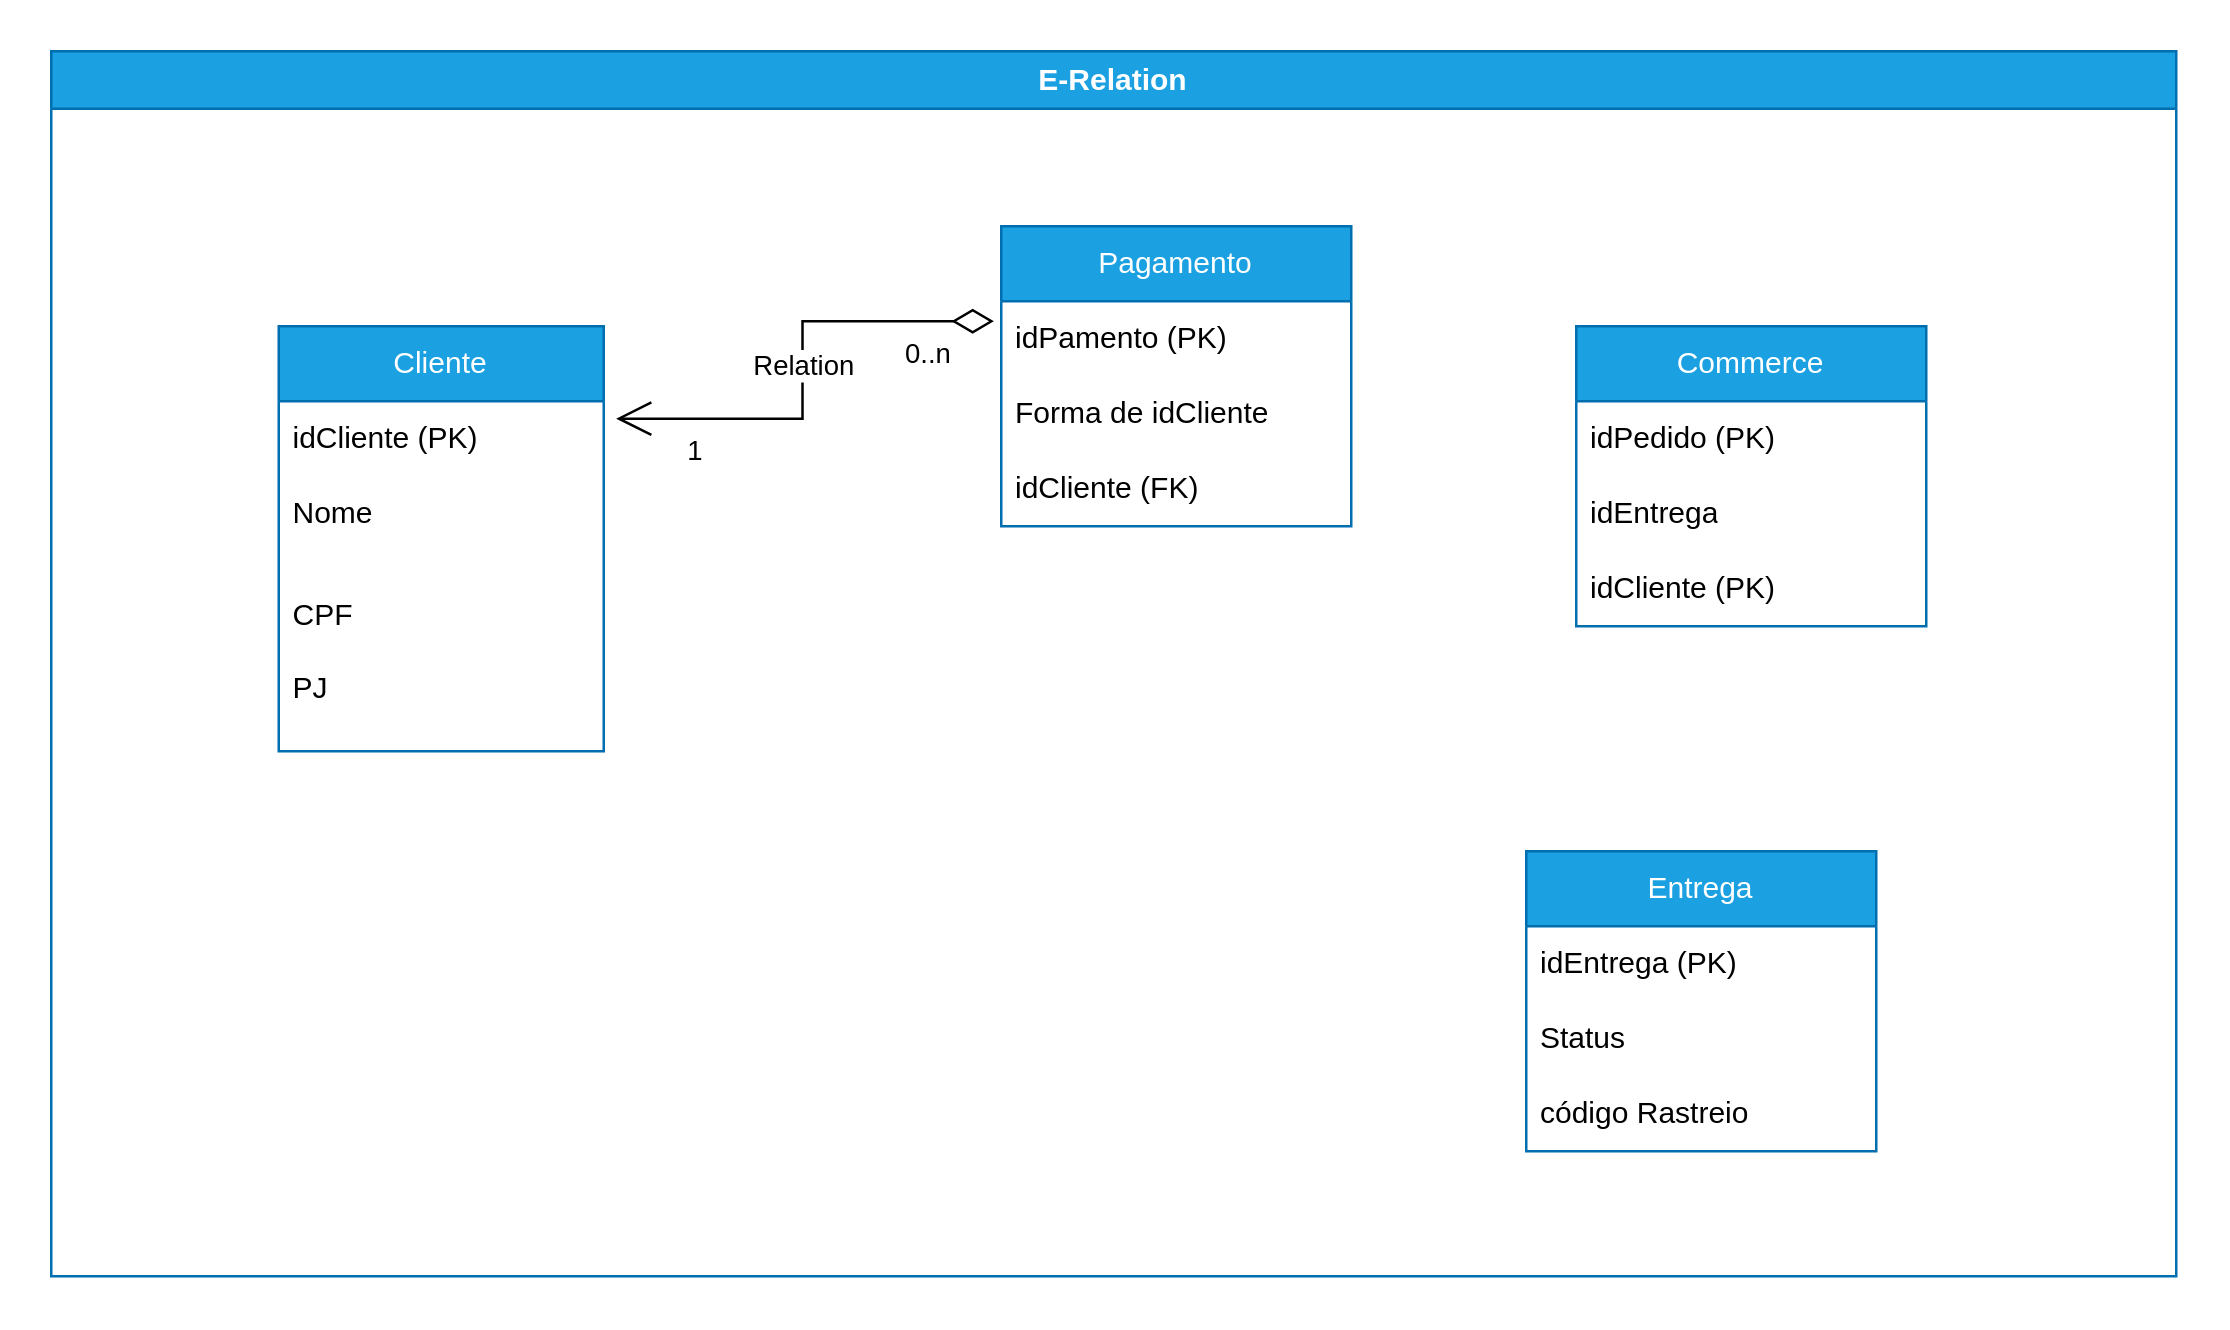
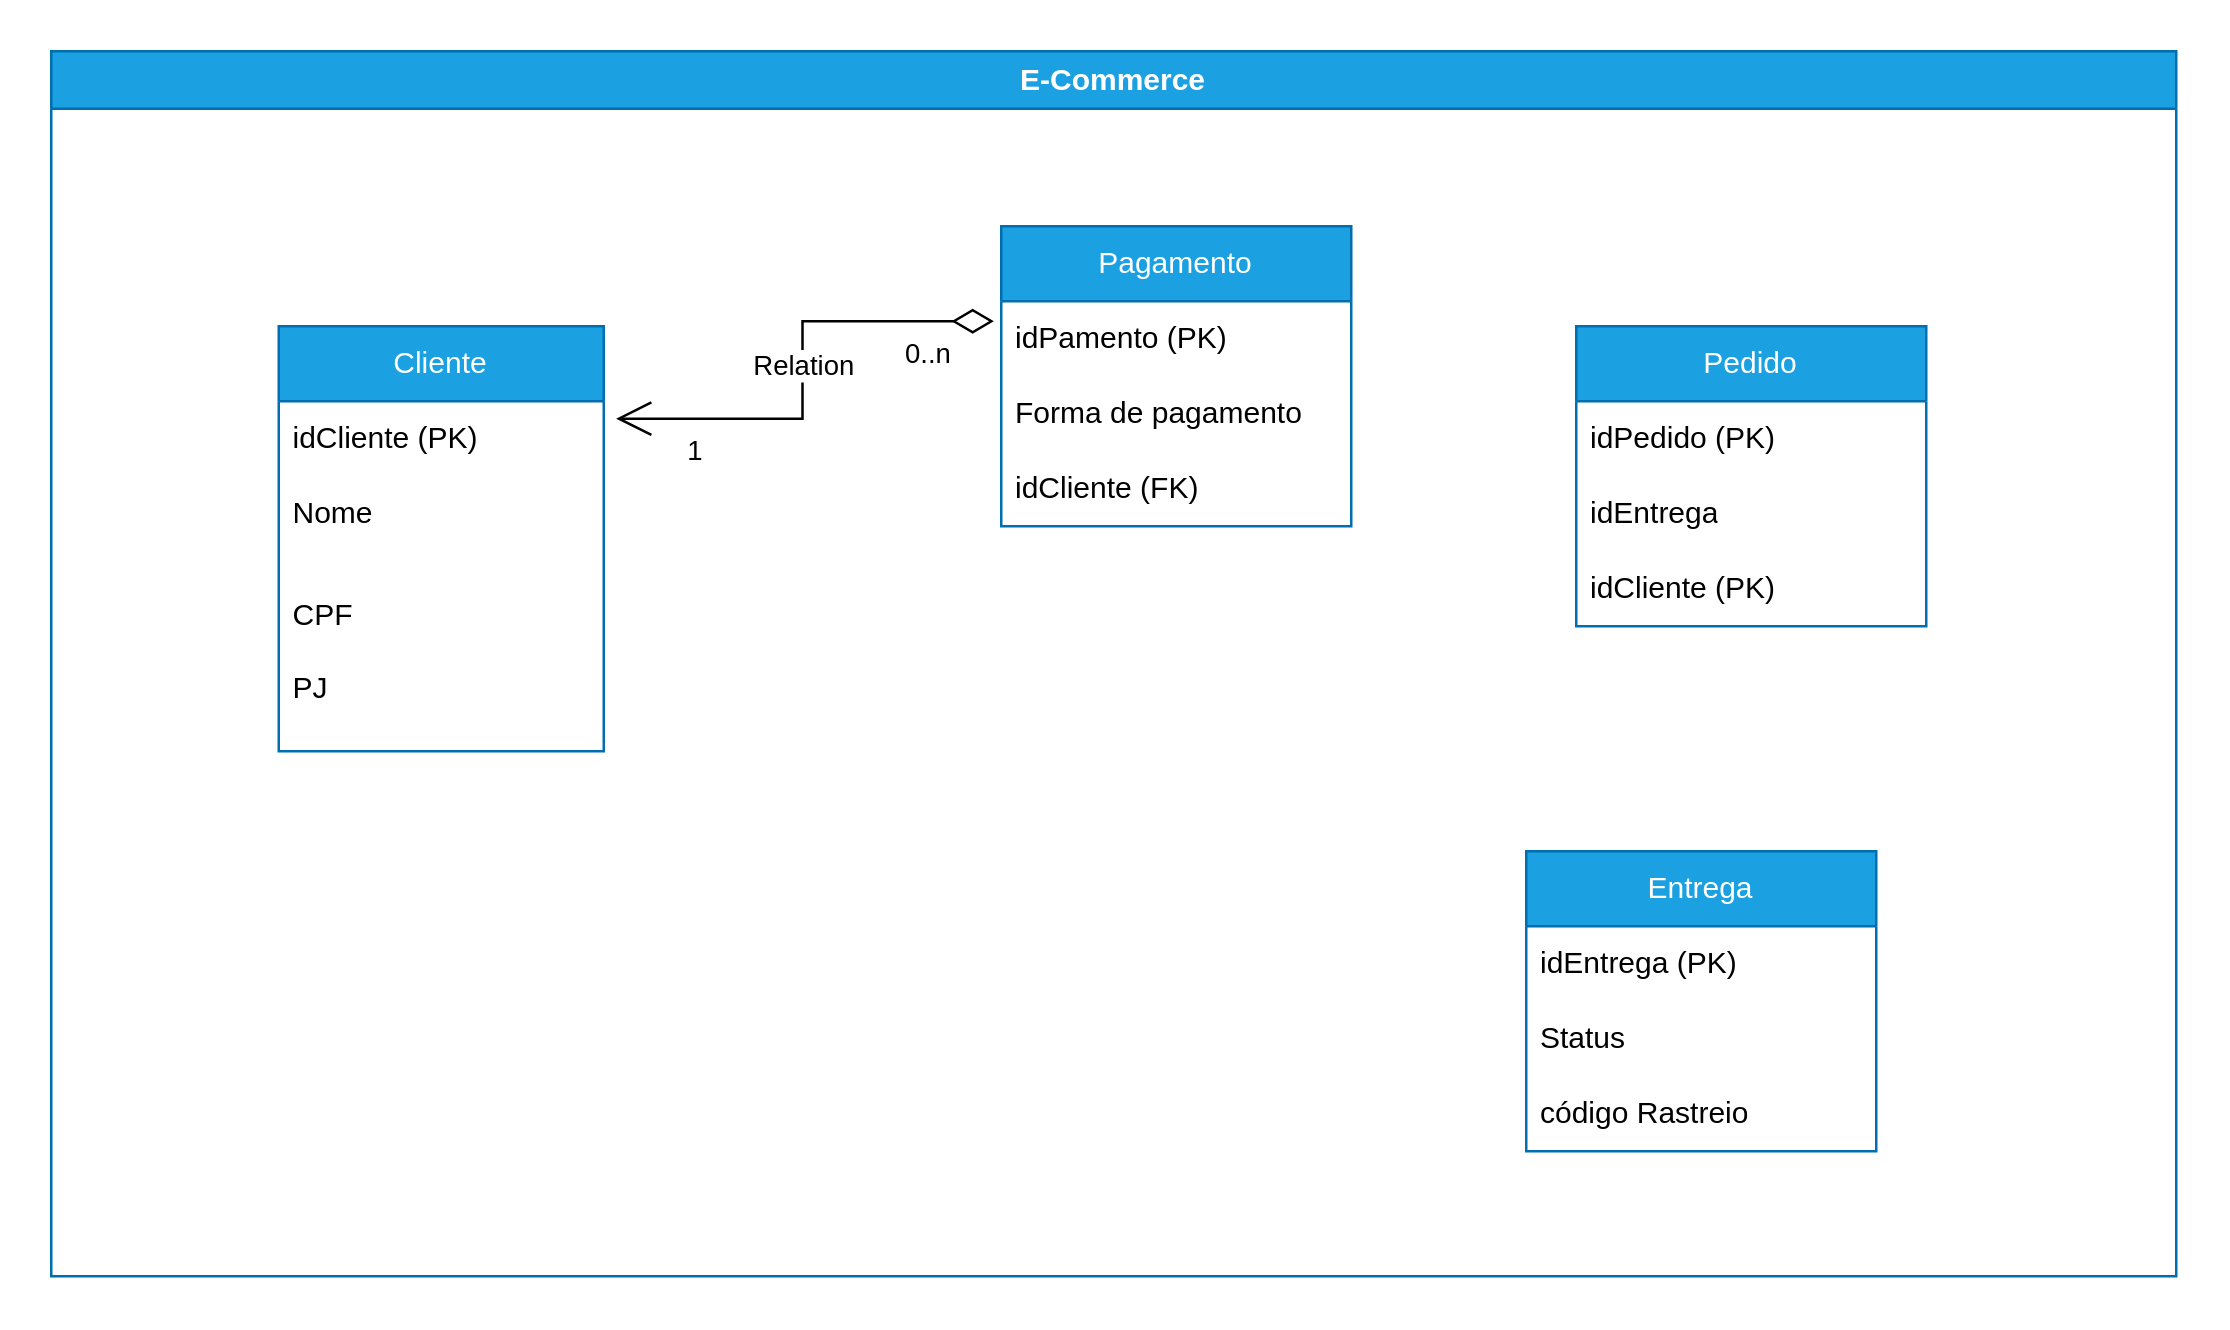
(1114, 81) -> (1114, 81)
(1751, 364) -> (1751, 364)
(1148, 414) -> (1160, 414)
